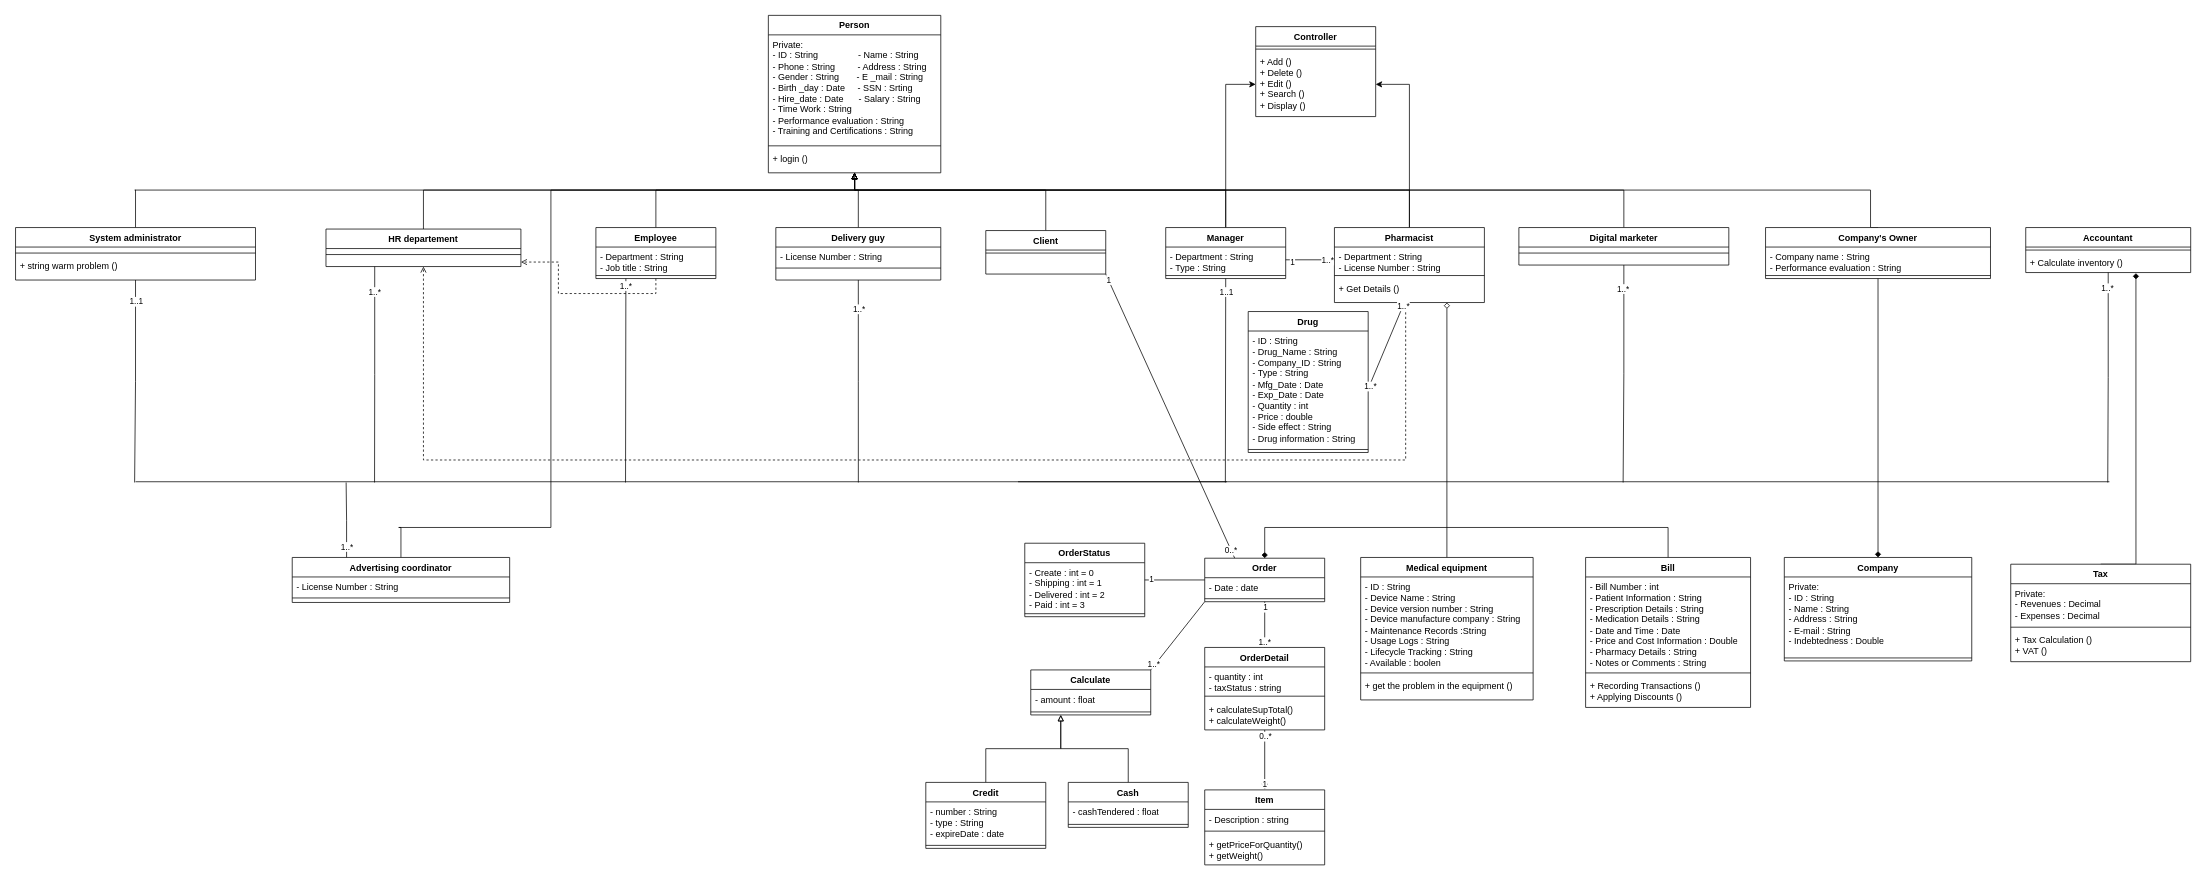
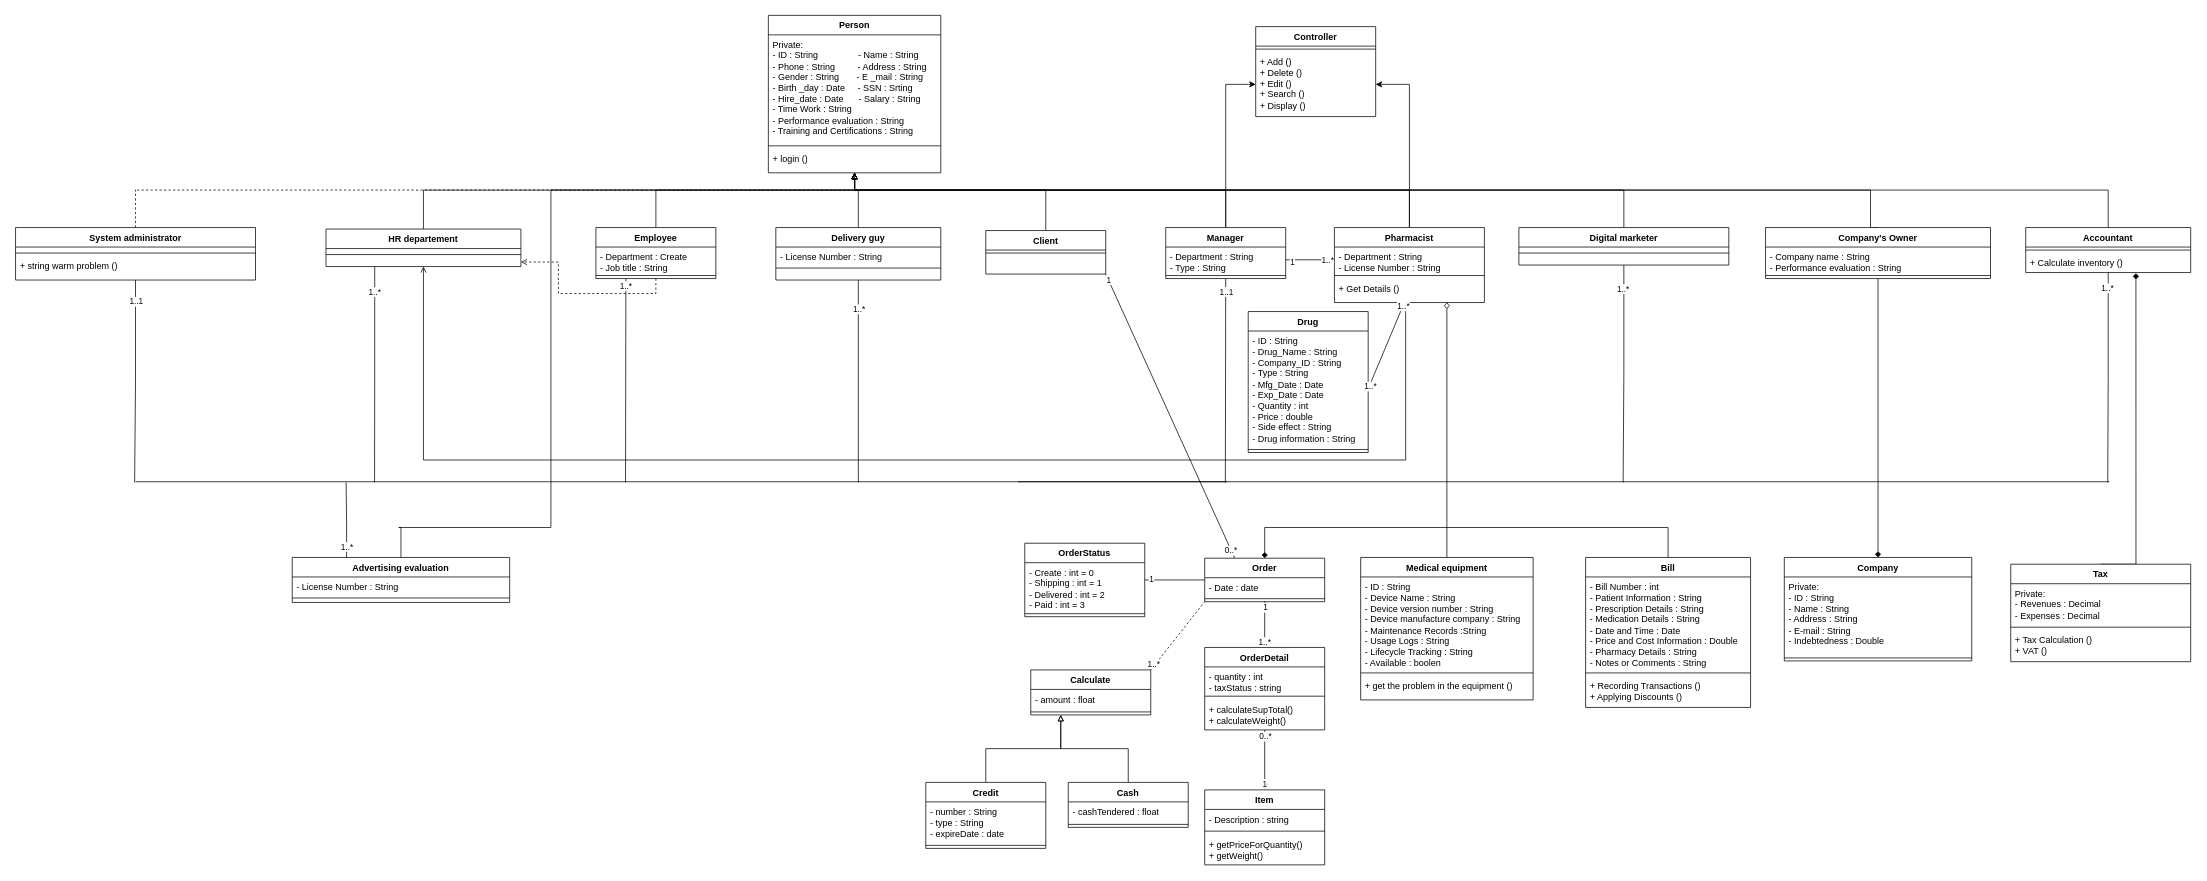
(260, 190) -> (260, 190)
none -> (2009, 190)
(647, 263) -> (649, 263)
(895, 460) -> (895, 460)
(401, 568) -> (401, 568)
(1182, 631) -> (1182, 631)
